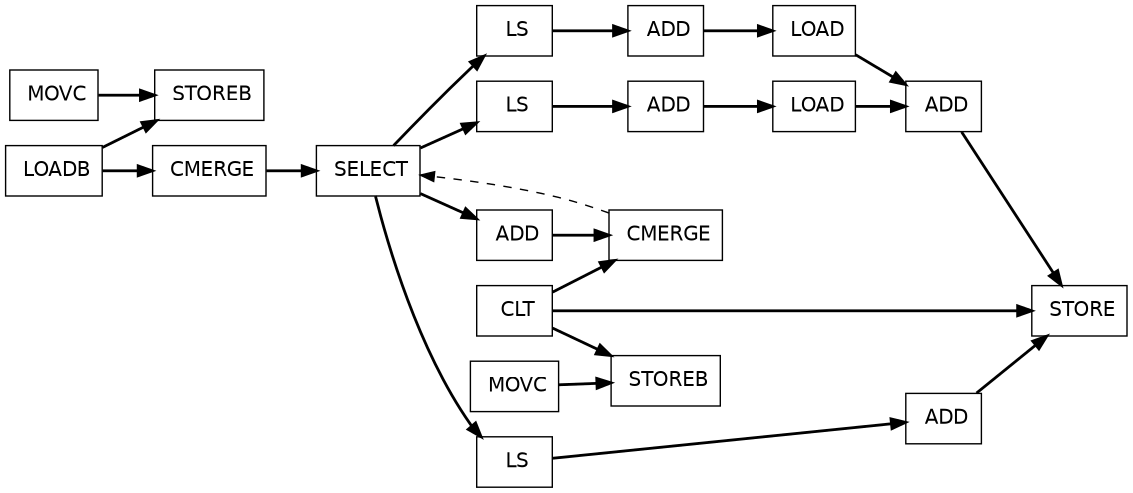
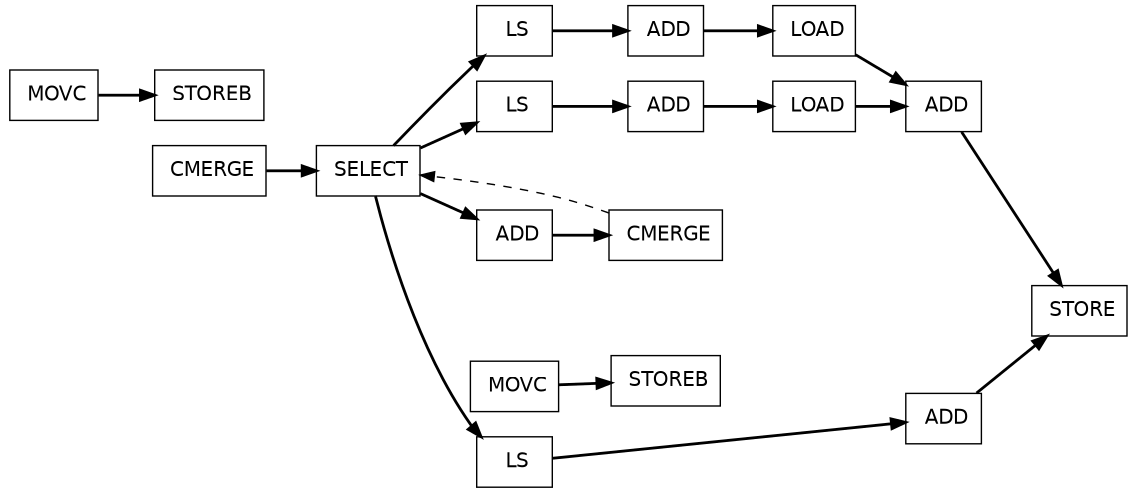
(54, 171) -> none
(514, 311) -> none
